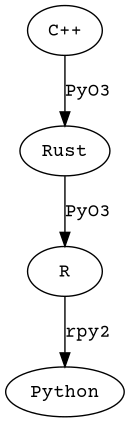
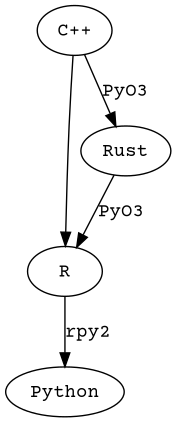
none -> (68, 144)
